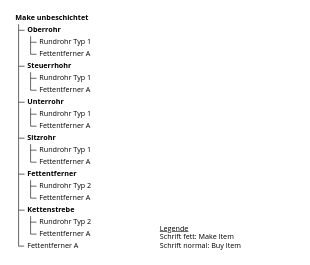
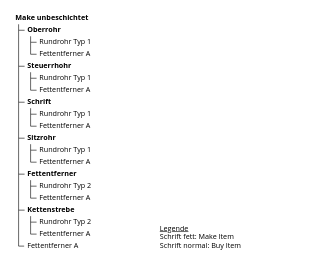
(45, 102) -> (40, 102)
